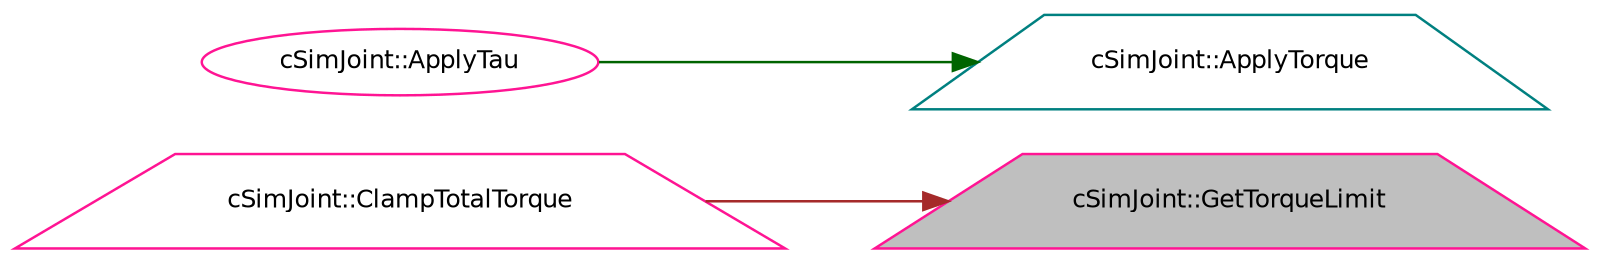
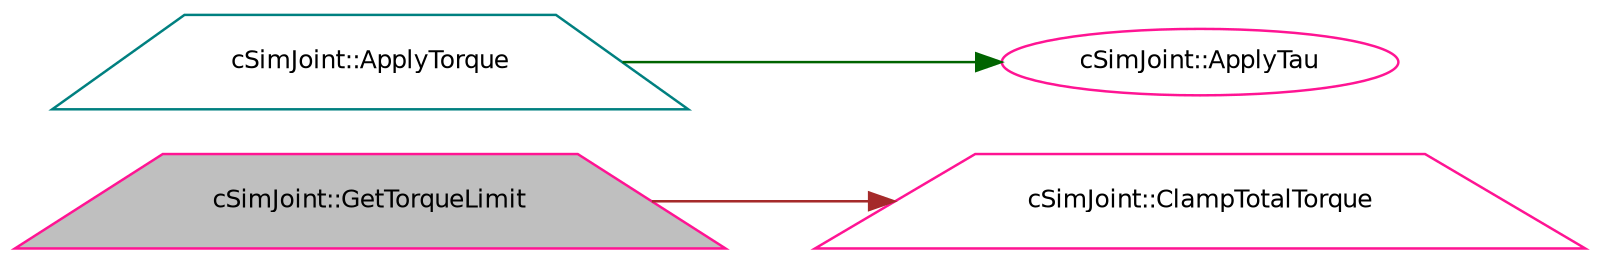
(776, 62) -> (799, 62)
(814, 201) -> (760, 201)
